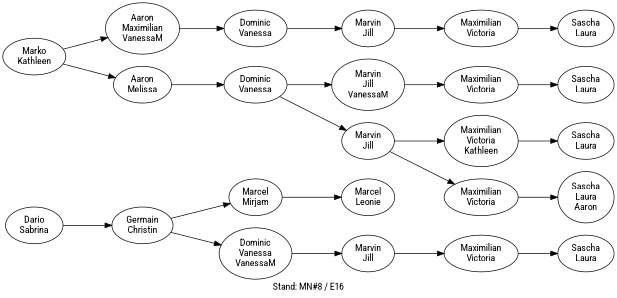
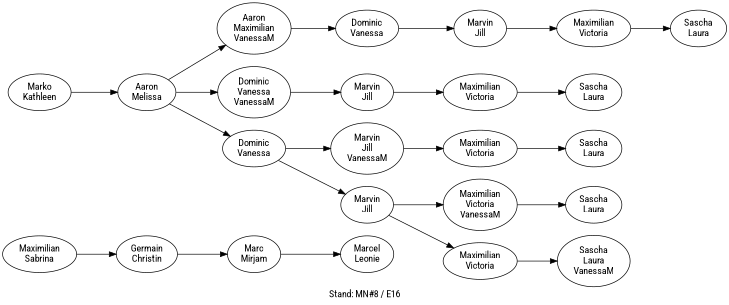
(82, 44) -> (194, 64)
(481, 141) -> (480, 205)
(256, 197) -> (254, 254)
(586, 197) -> (594, 261)
(34, 225) -> (40, 254)
(193, 238) -> (193, 92)
